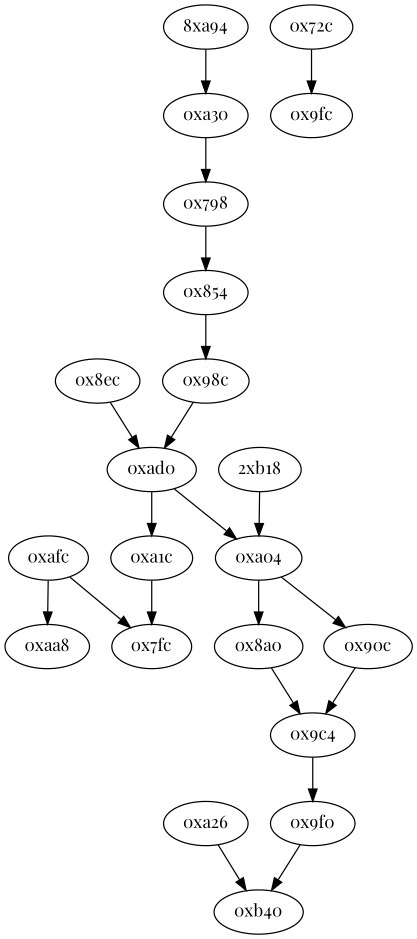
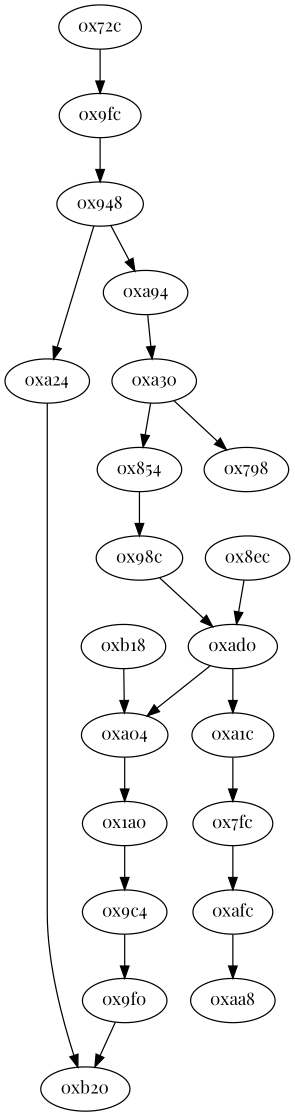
(206, 27) -> (146, 293)
none -> (100, 204)
(206, 242) -> (148, 419)
(260, 470) -> (123, 647)
(95, 598) -> (233, 862)
(259, 647) -> (125, 824)
(368, 647) -> none
(206, 824) -> (47, 381)
(259, 912) -> (85, 1089)
